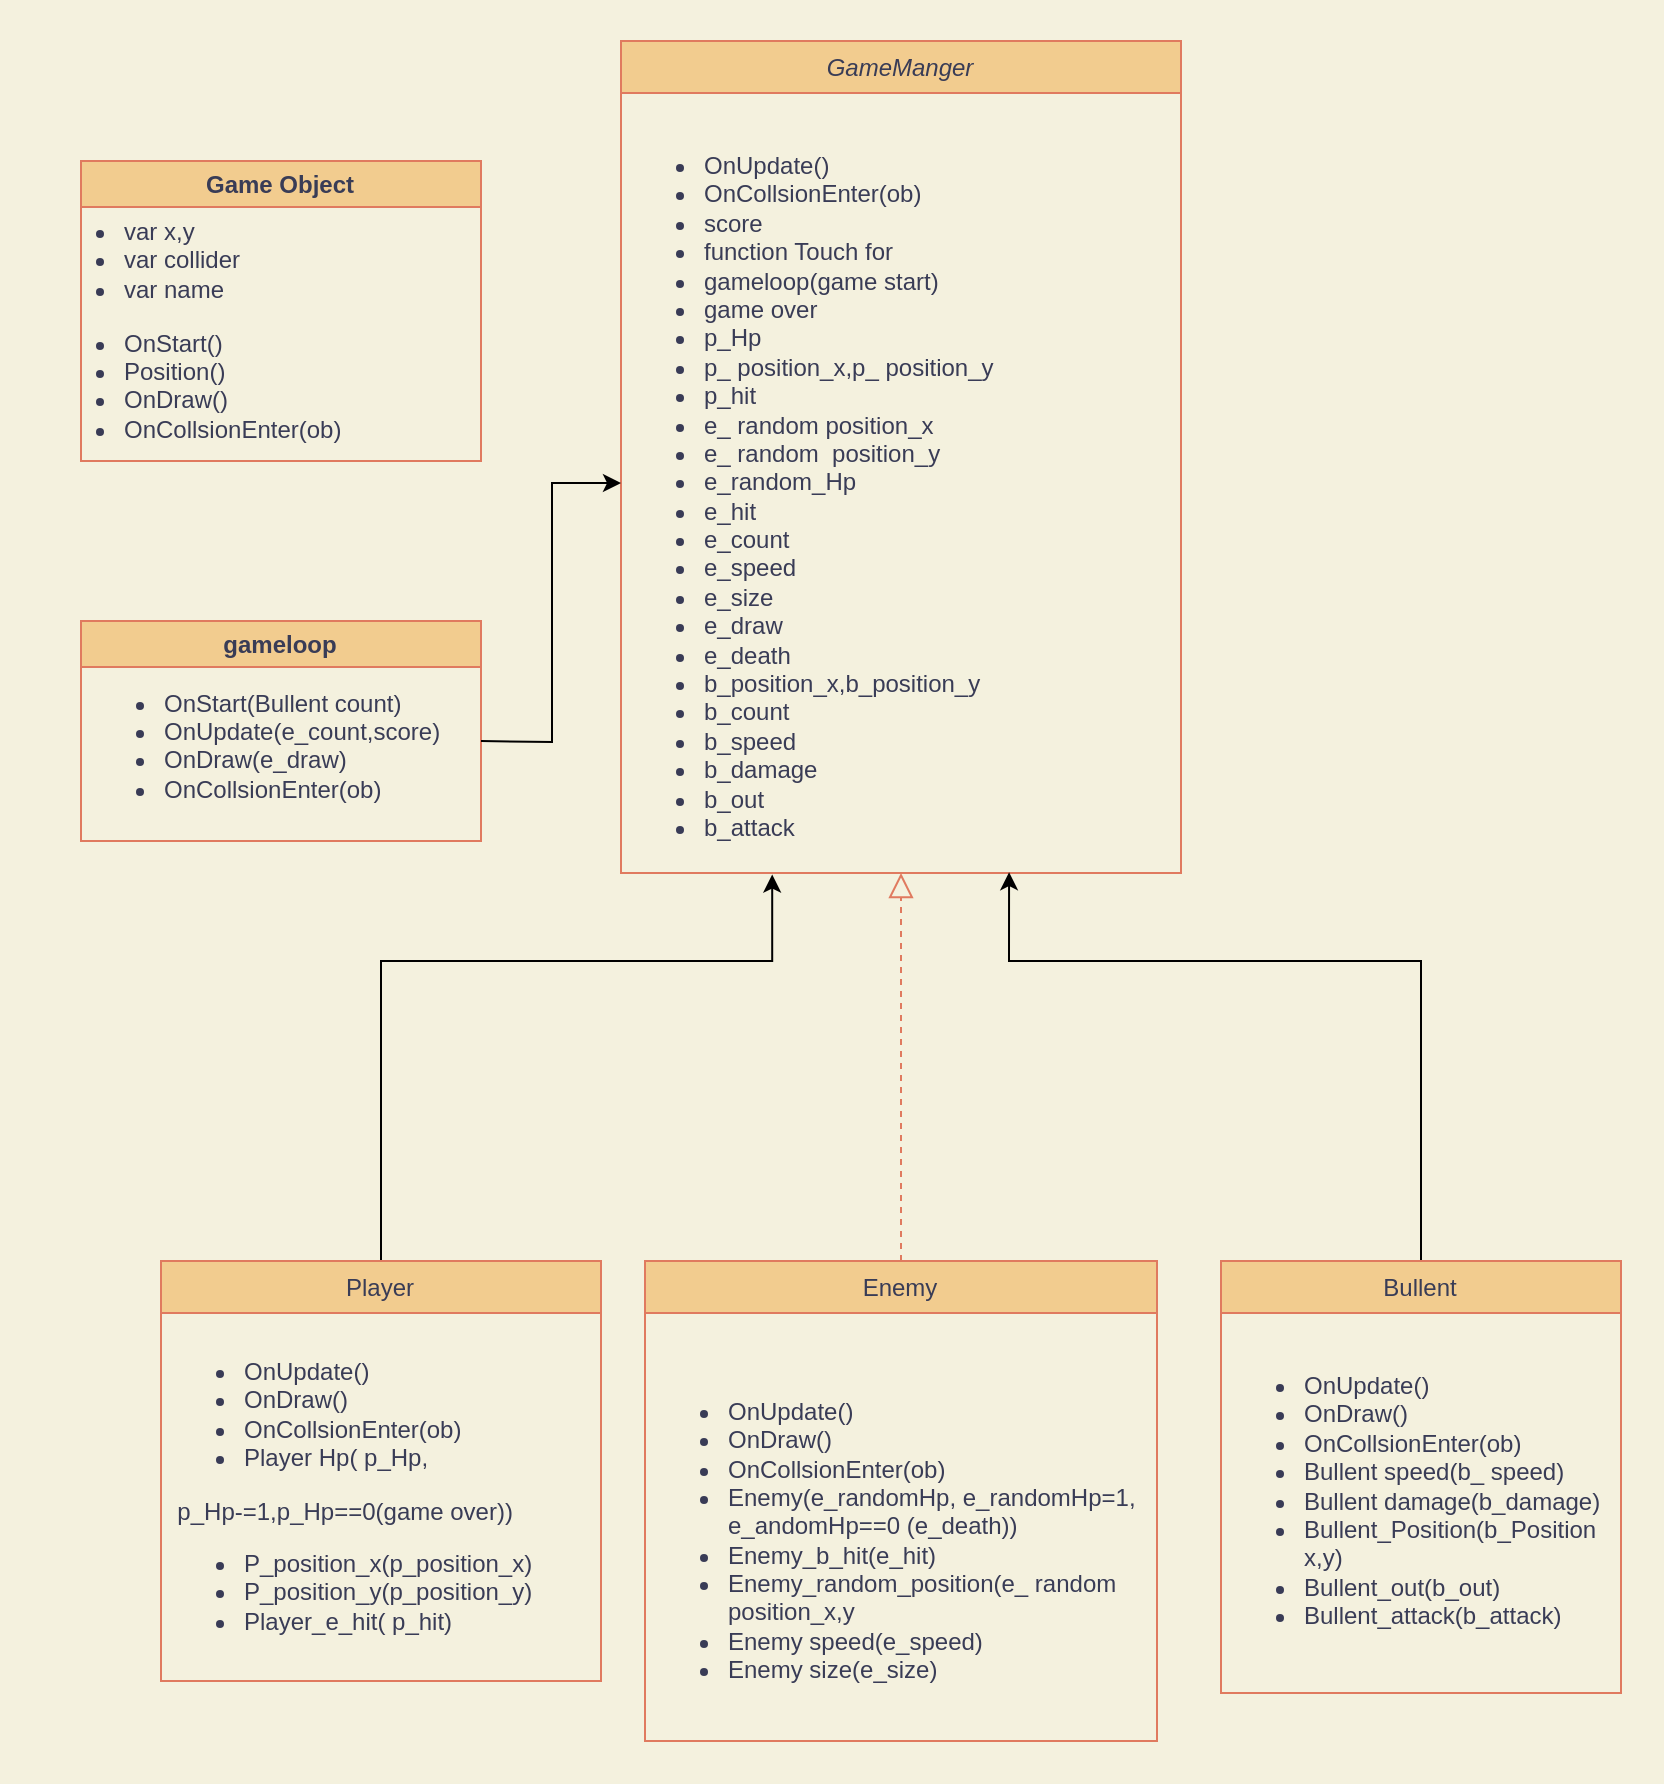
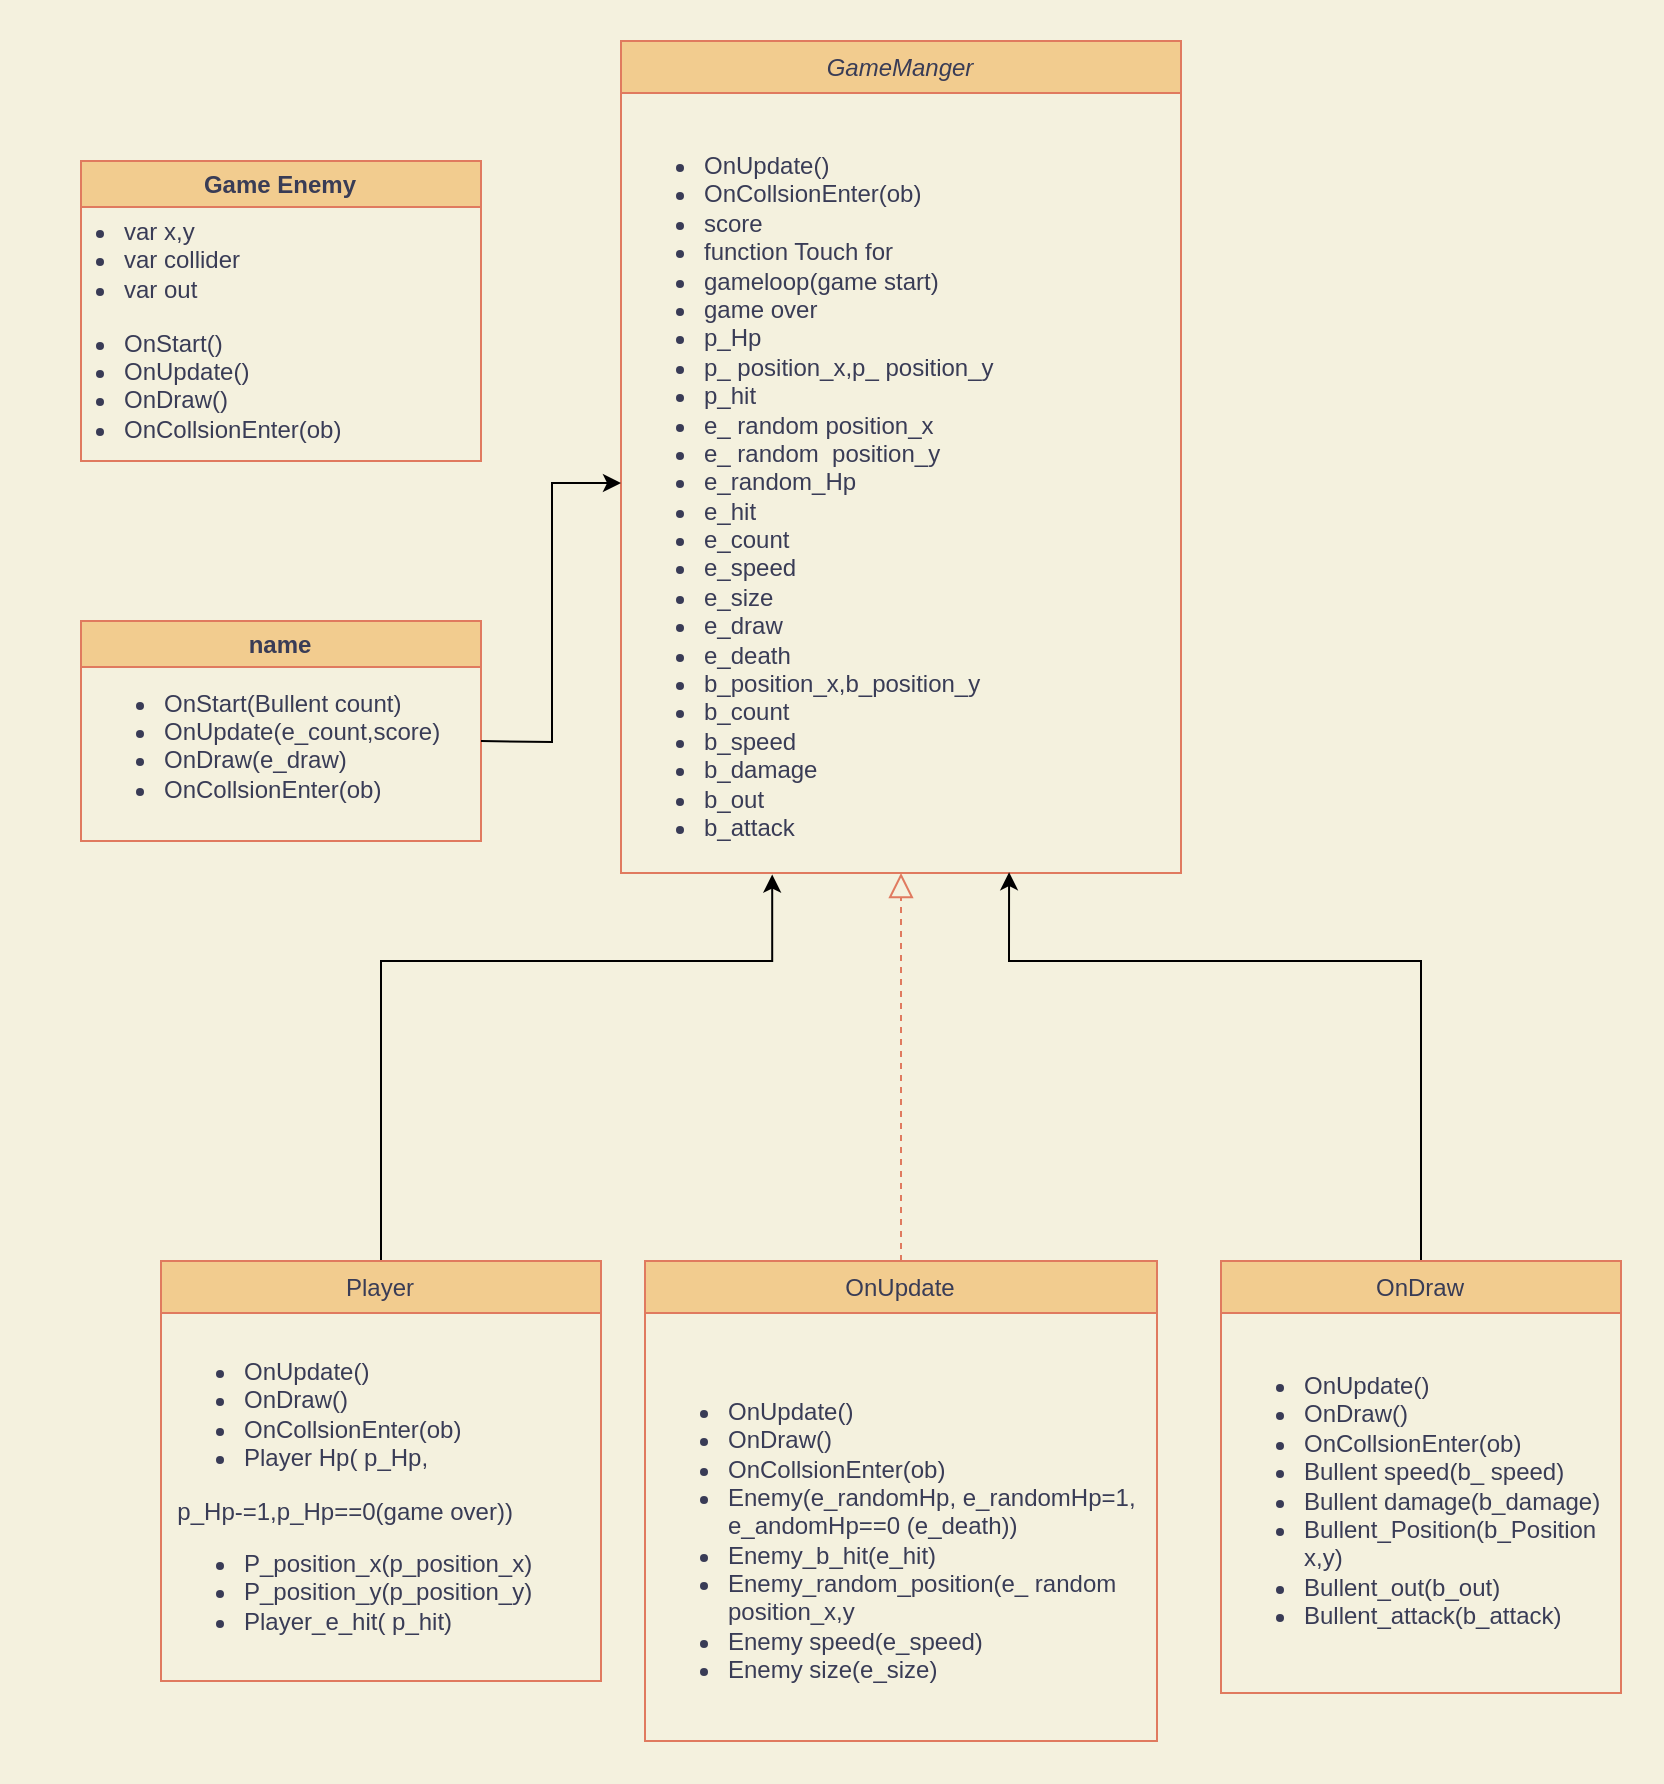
(280, 185) -> (280, 185)
(113, 261) -> (113, 261)
(163, 381) -> (163, 381)
(280, 645) -> (280, 645)
(900, 1288) -> (900, 1288)
(1420, 1288) -> (1420, 1288)
